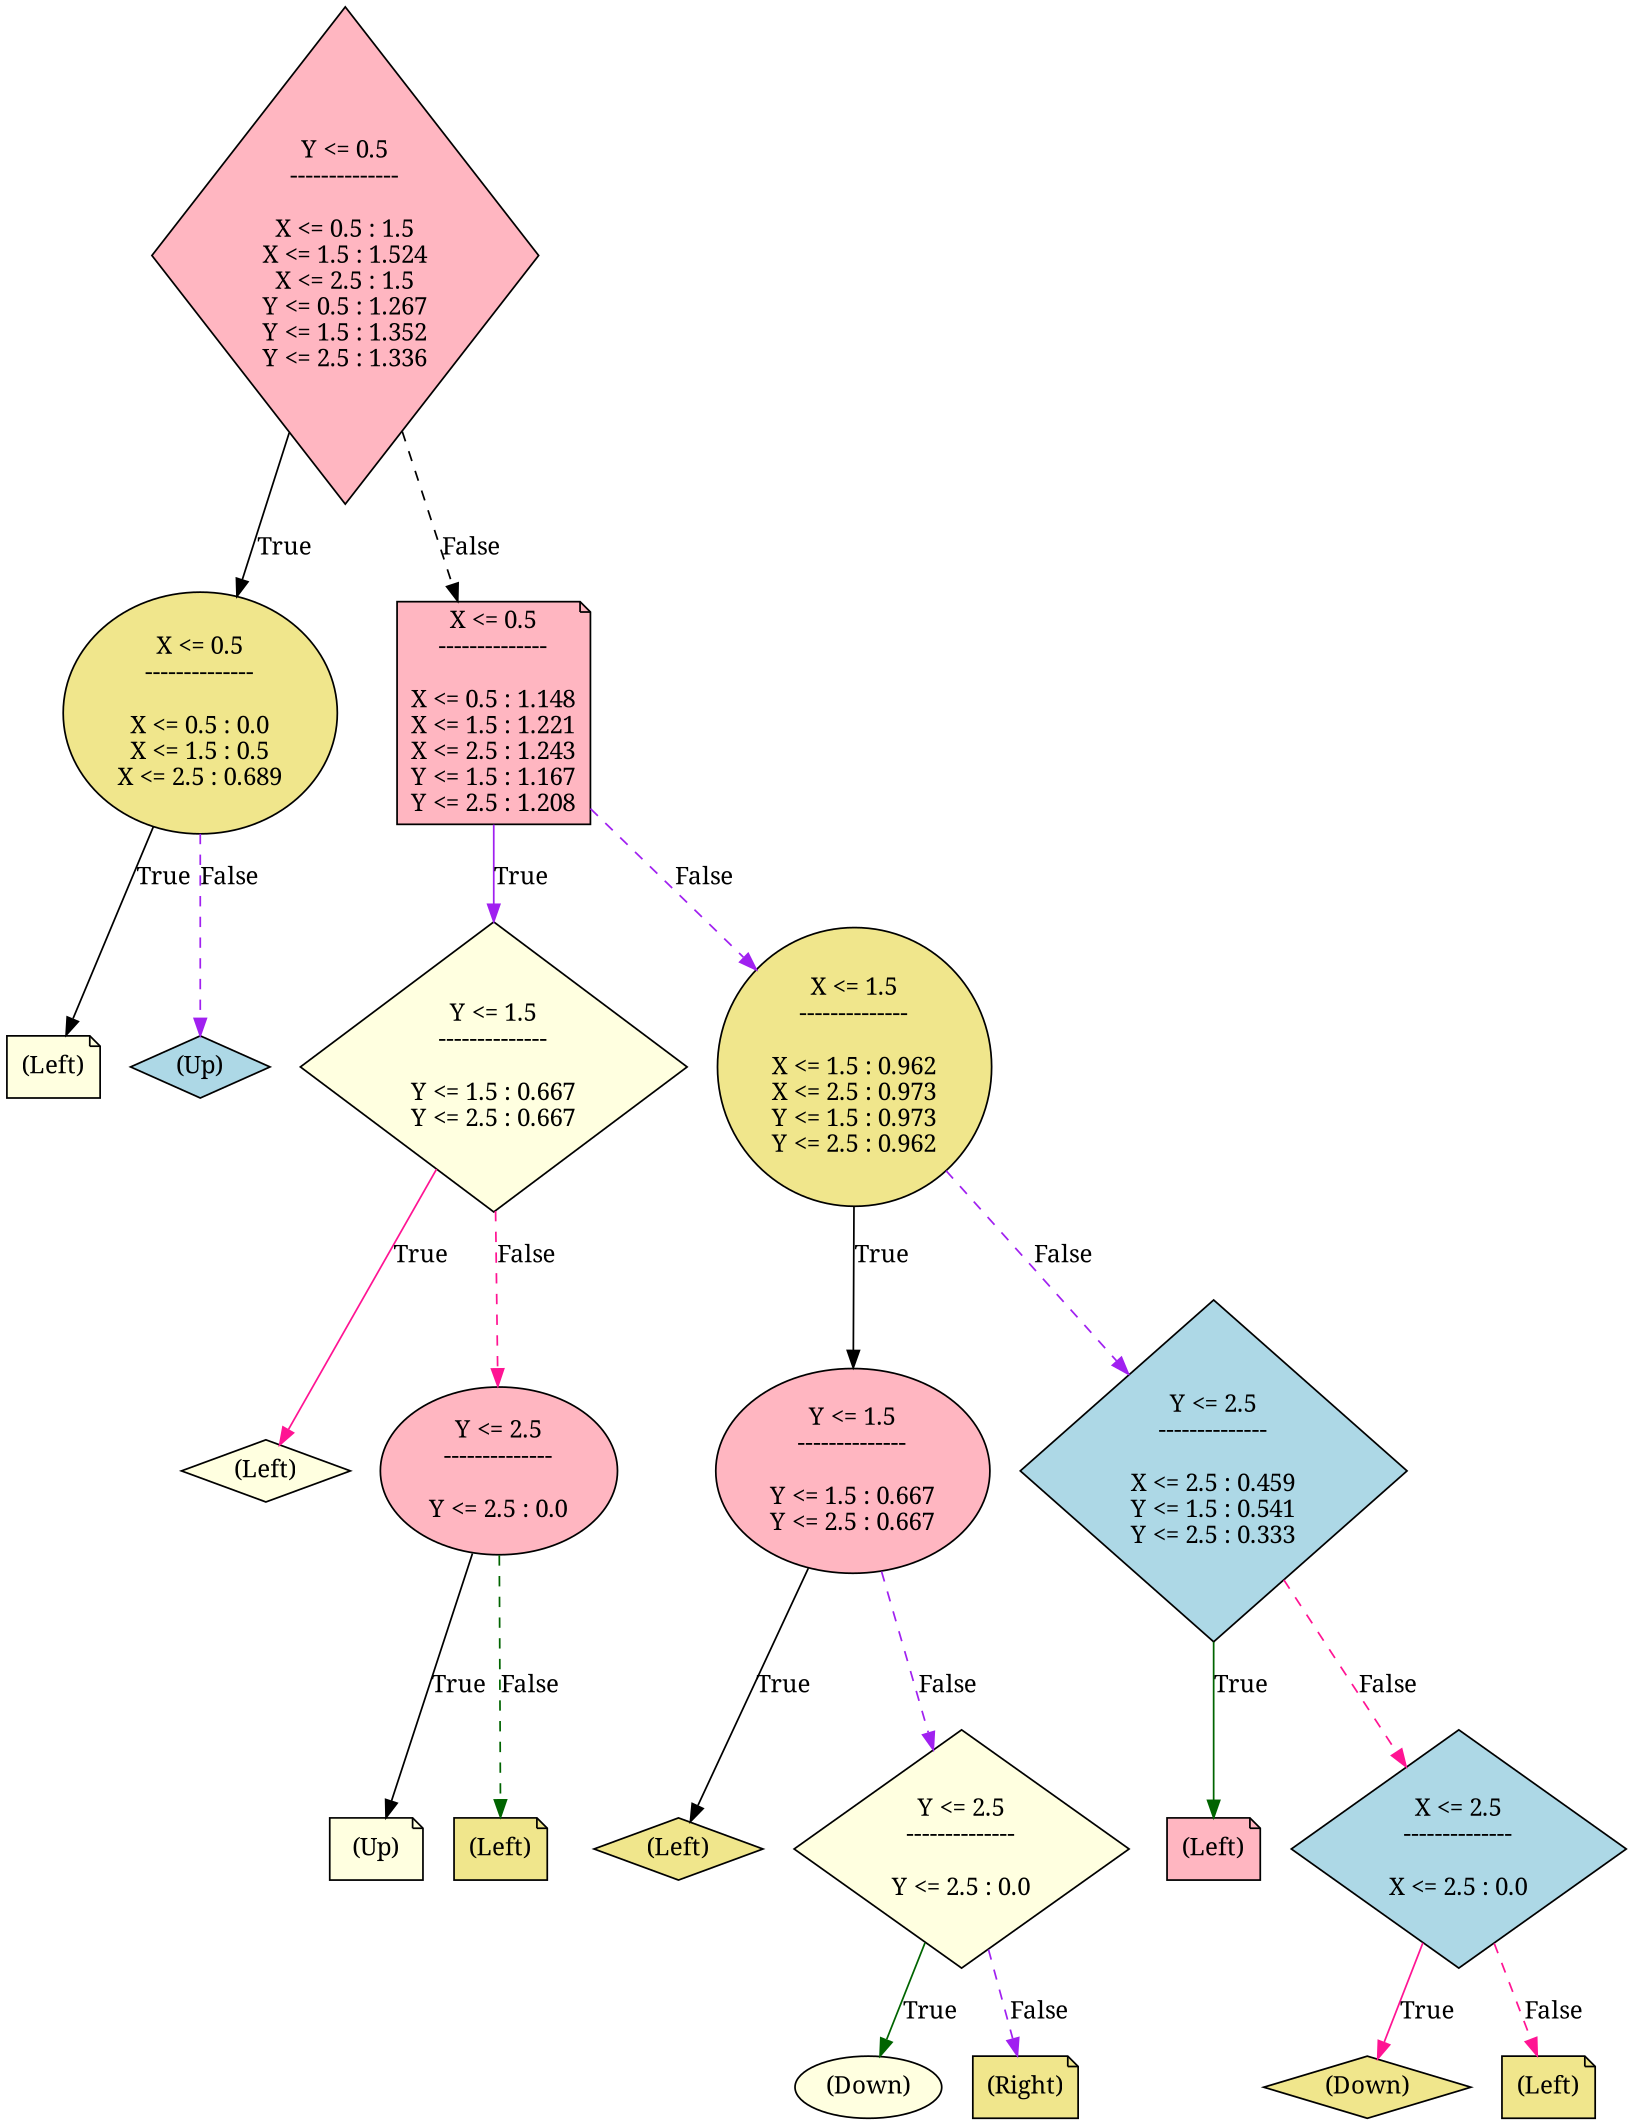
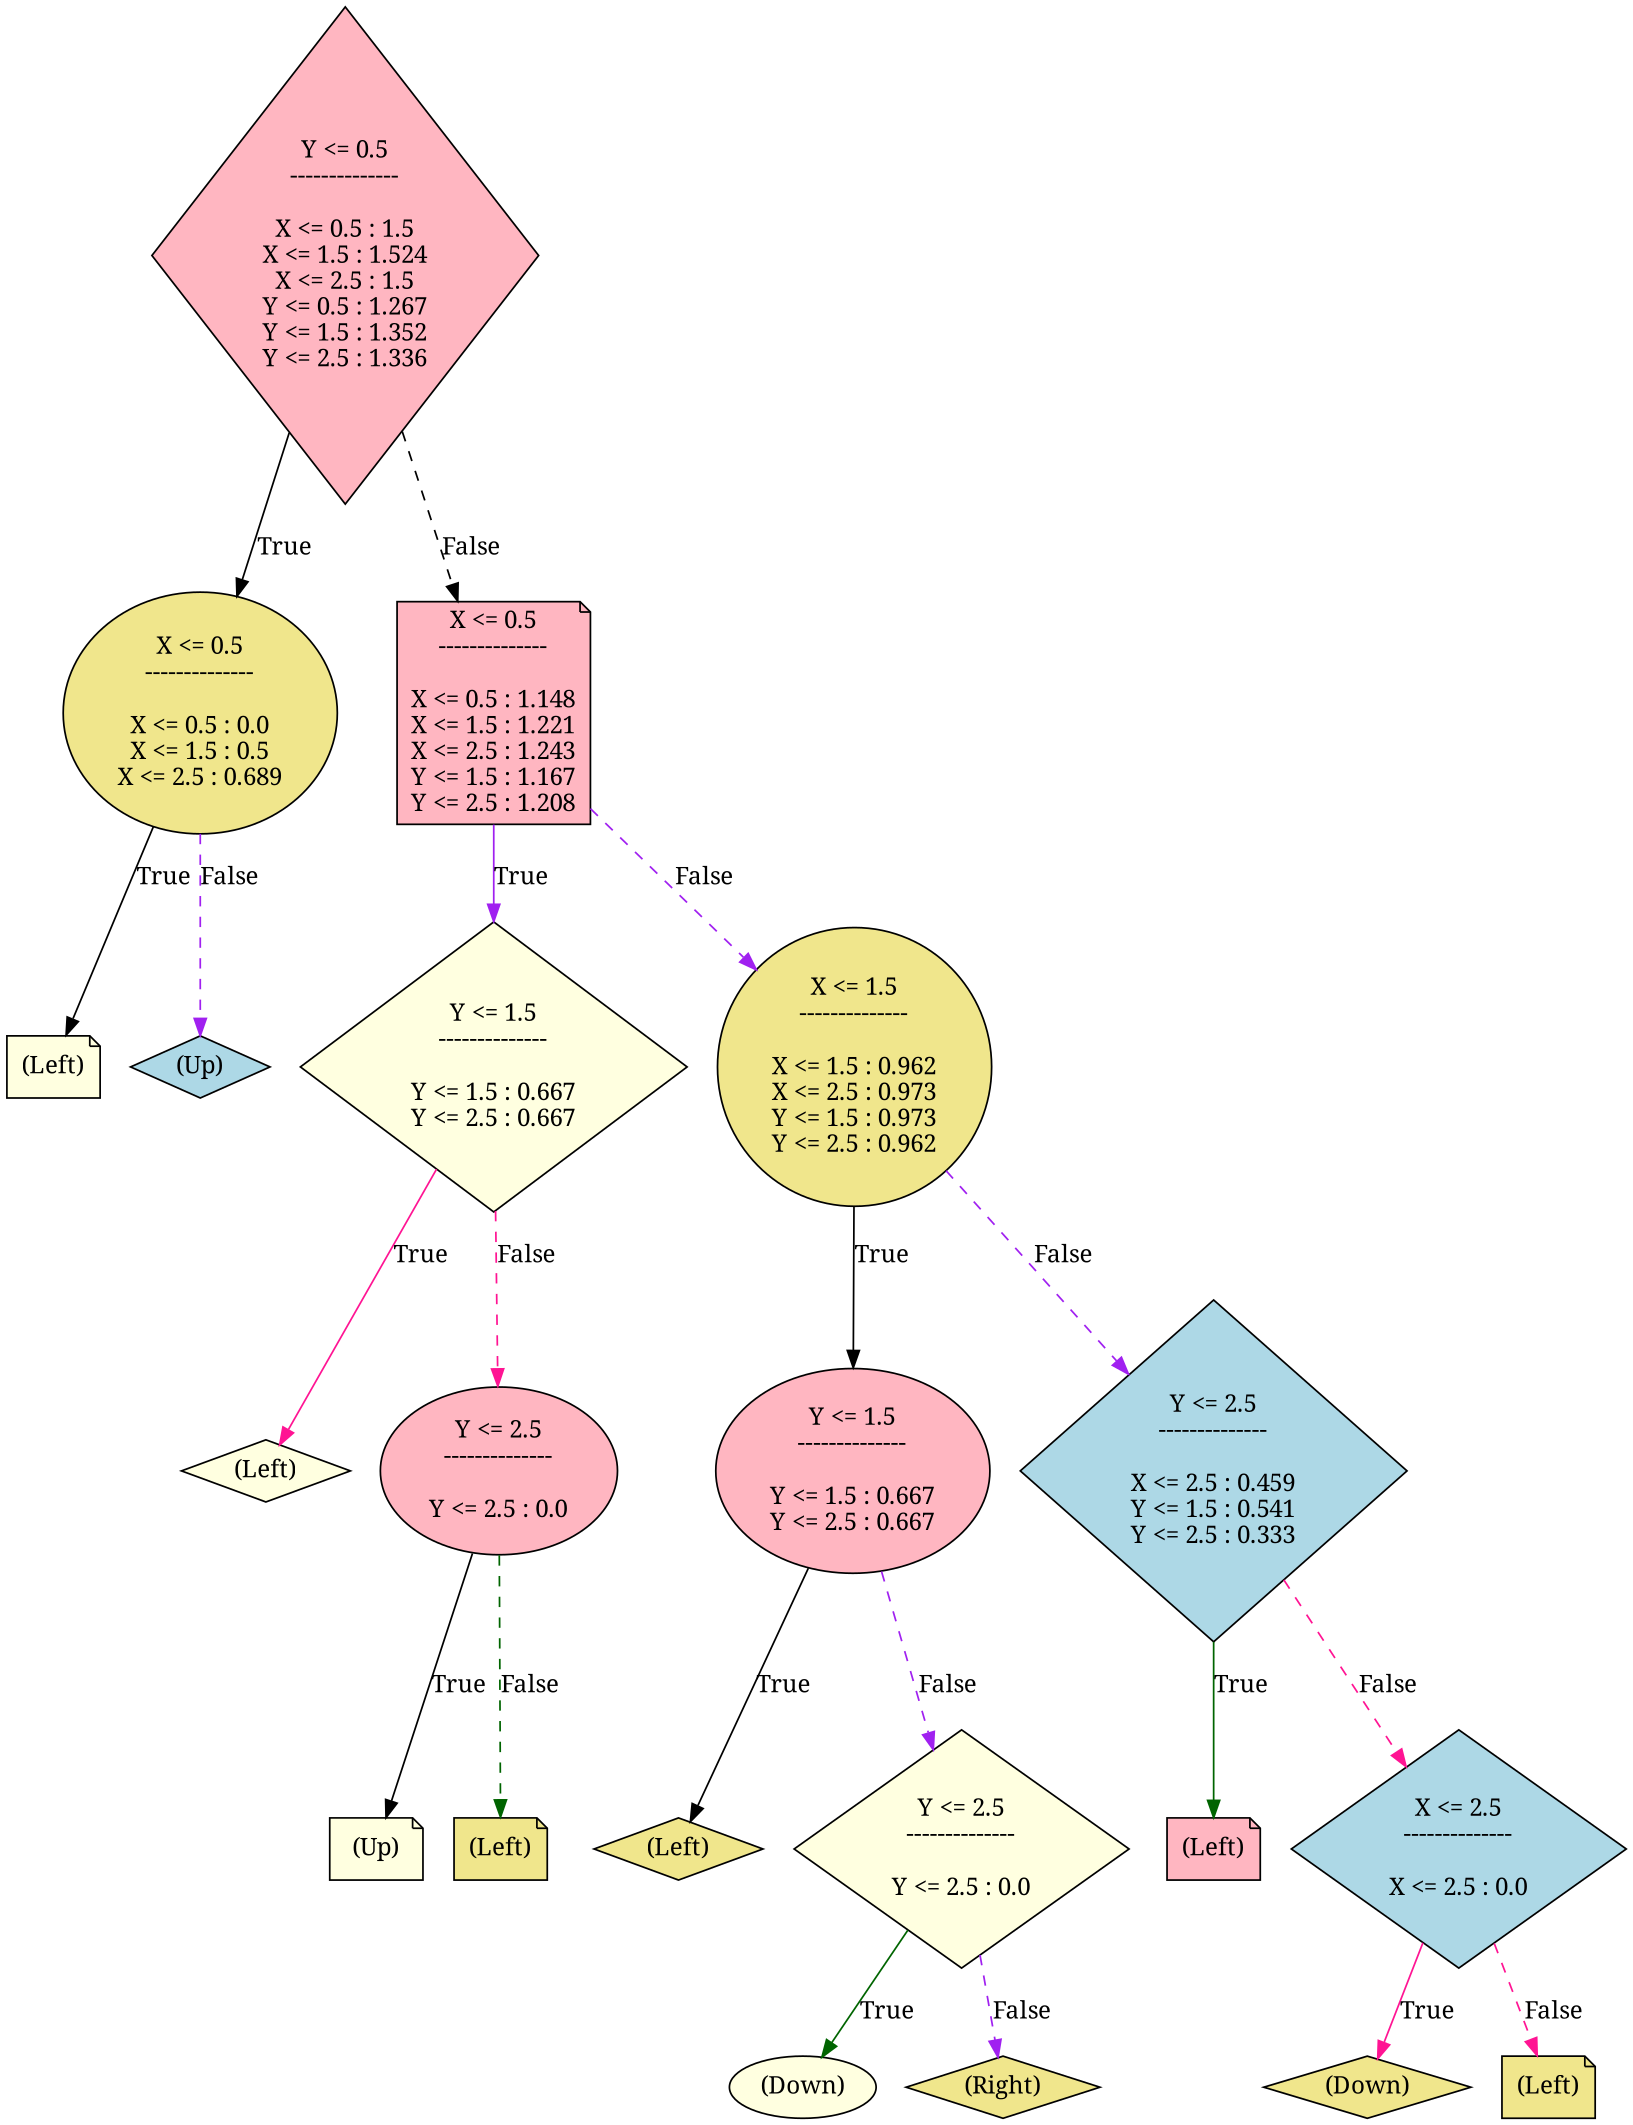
(1025, 2087) -> (1003, 2087)
